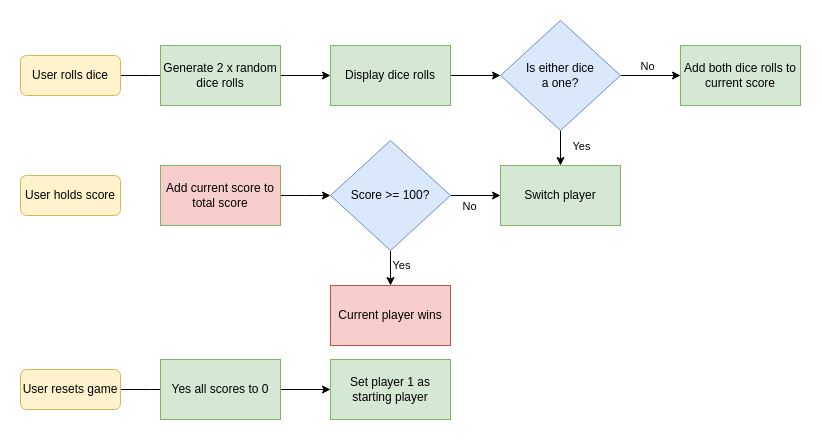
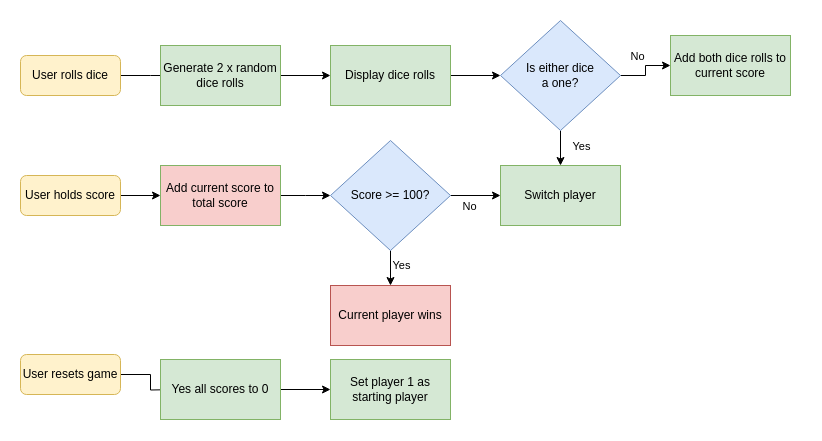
(741, 76) -> (731, 66)
none -> (137, 196)
(71, 390) -> (71, 375)
